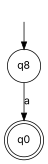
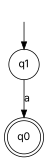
(24, 66) -> (24, 64)
